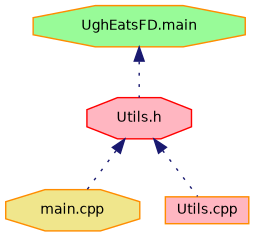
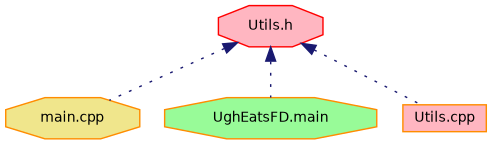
(139, 80) -> (271, 80)
